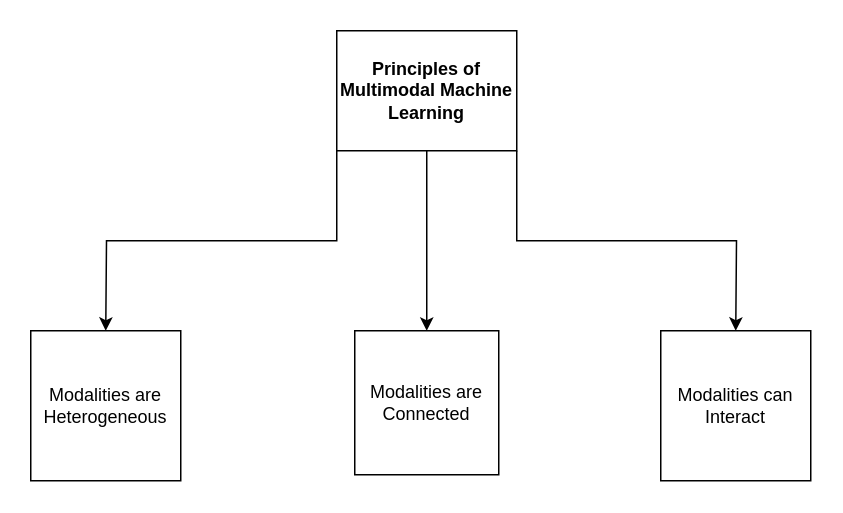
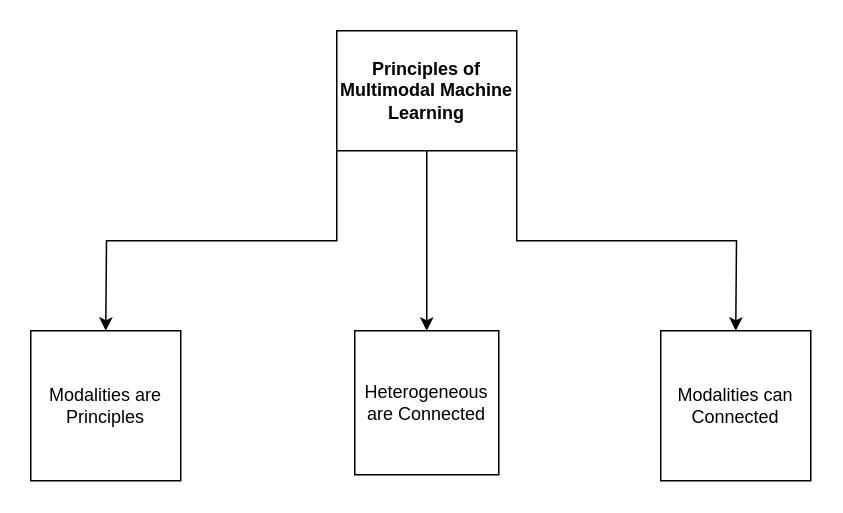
(427, 403) -> (427, 403)
(106, 406) -> (106, 406)
(736, 406) -> (736, 406)
